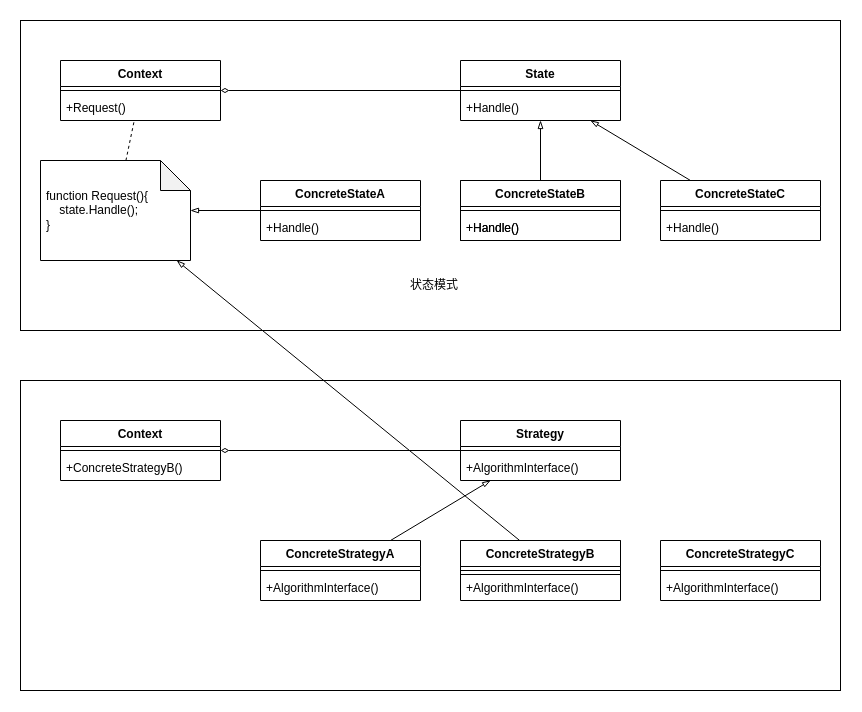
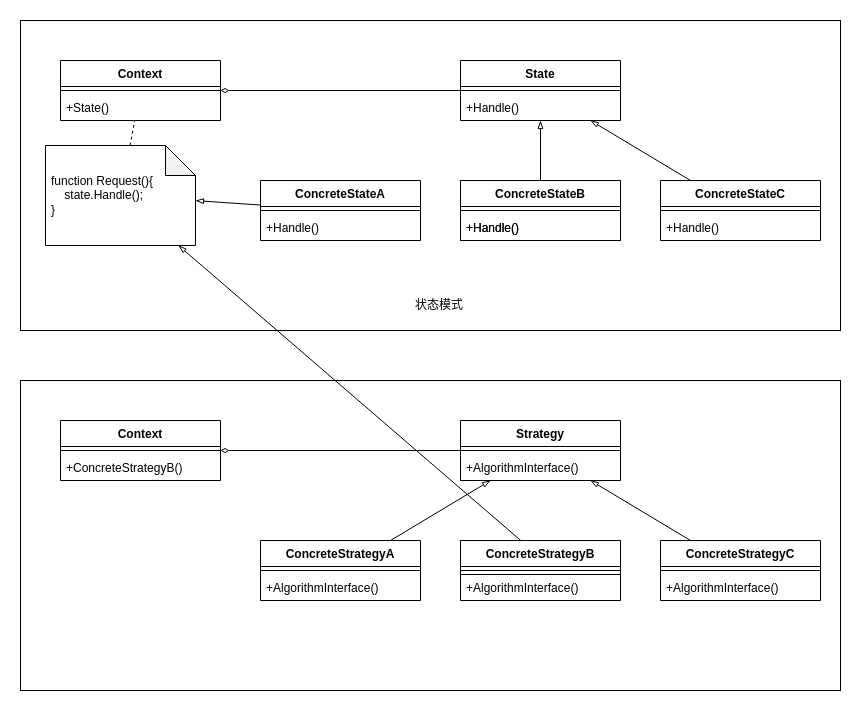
(100, 109) -> (93, 109)
(116, 211) -> (121, 196)
(435, 286) -> (440, 306)
none -> (644, 513)
